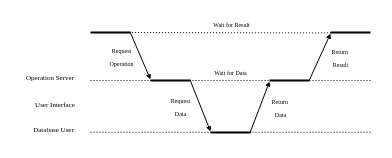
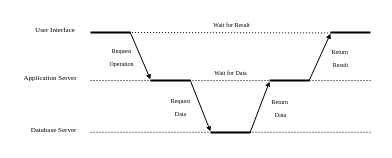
(51, 77) -> (51, 77)
(56, 104) -> (56, 29)
(54, 129) -> (54, 129)
